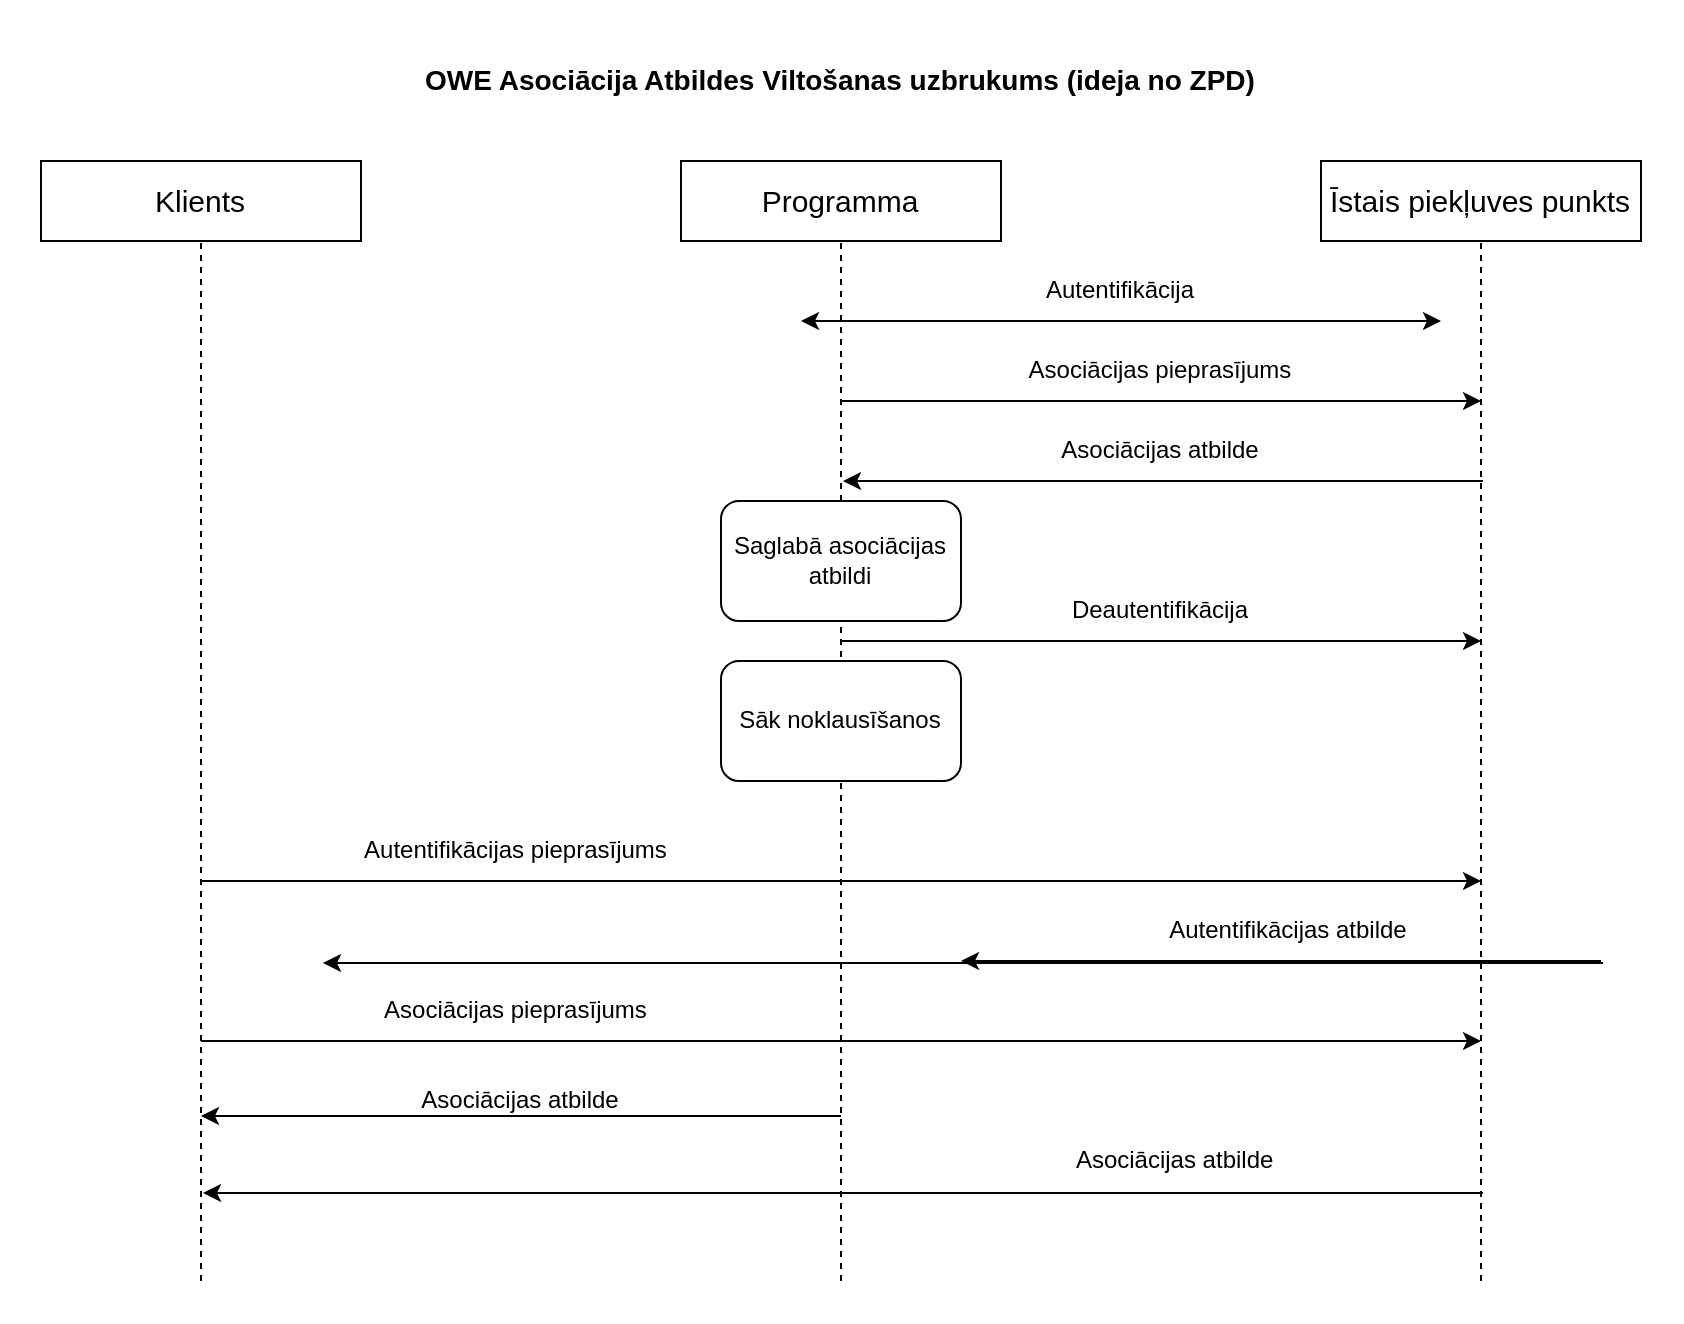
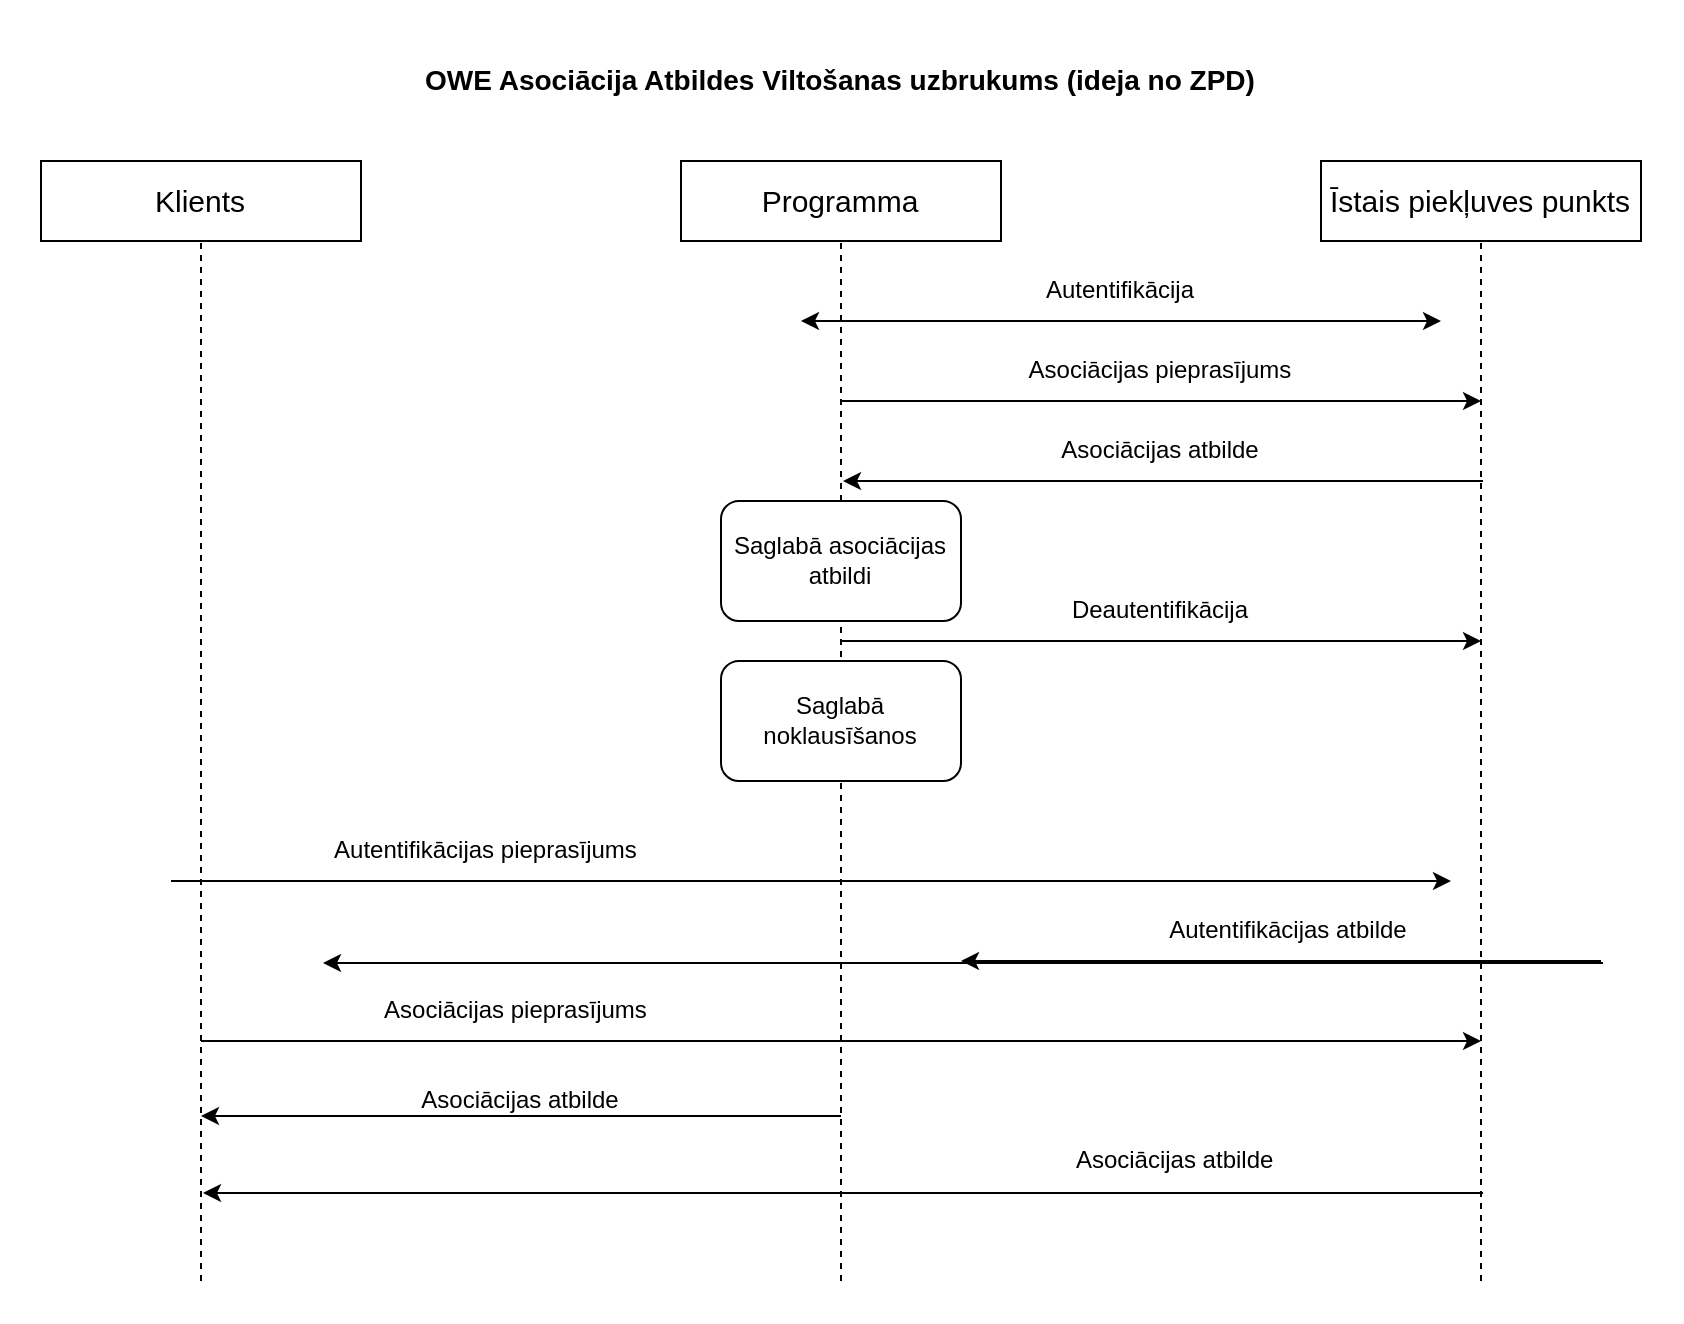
(841, 721) -> (841, 721)
(841, 851) -> (811, 851)
